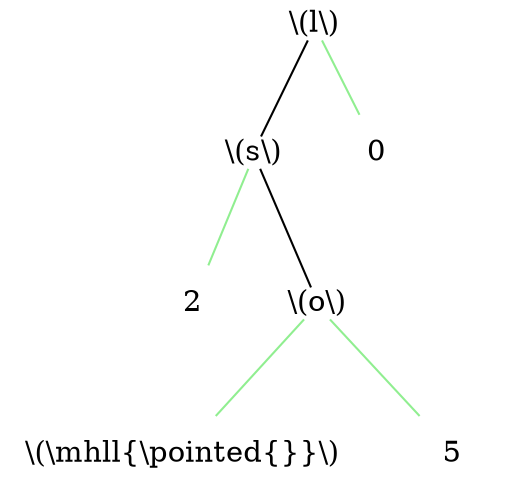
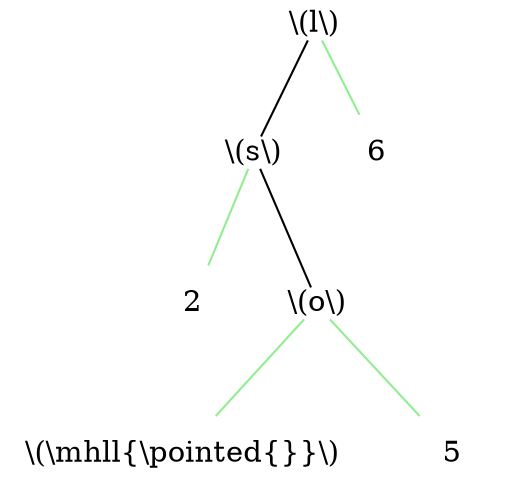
(378, 153) -> (378, 153)
